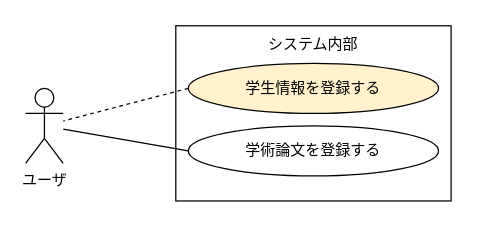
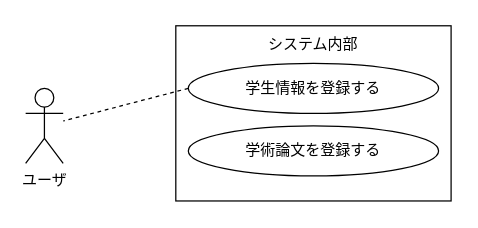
(313, 88) -> (313, 88)
(126, 140) -> none
